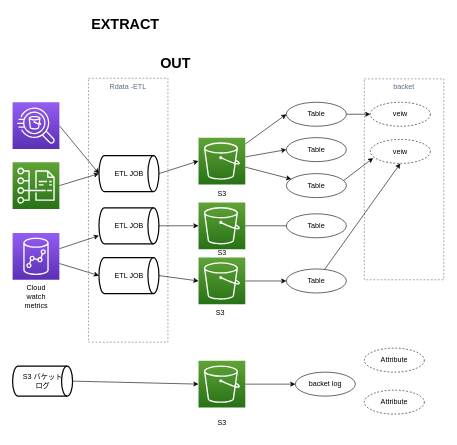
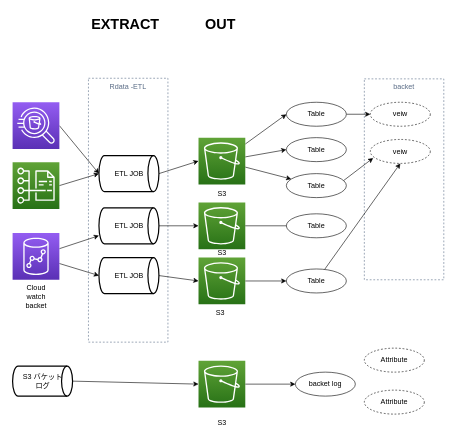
(177, 60) -> (222, 21)
(36, 297) -> (36, 297)
